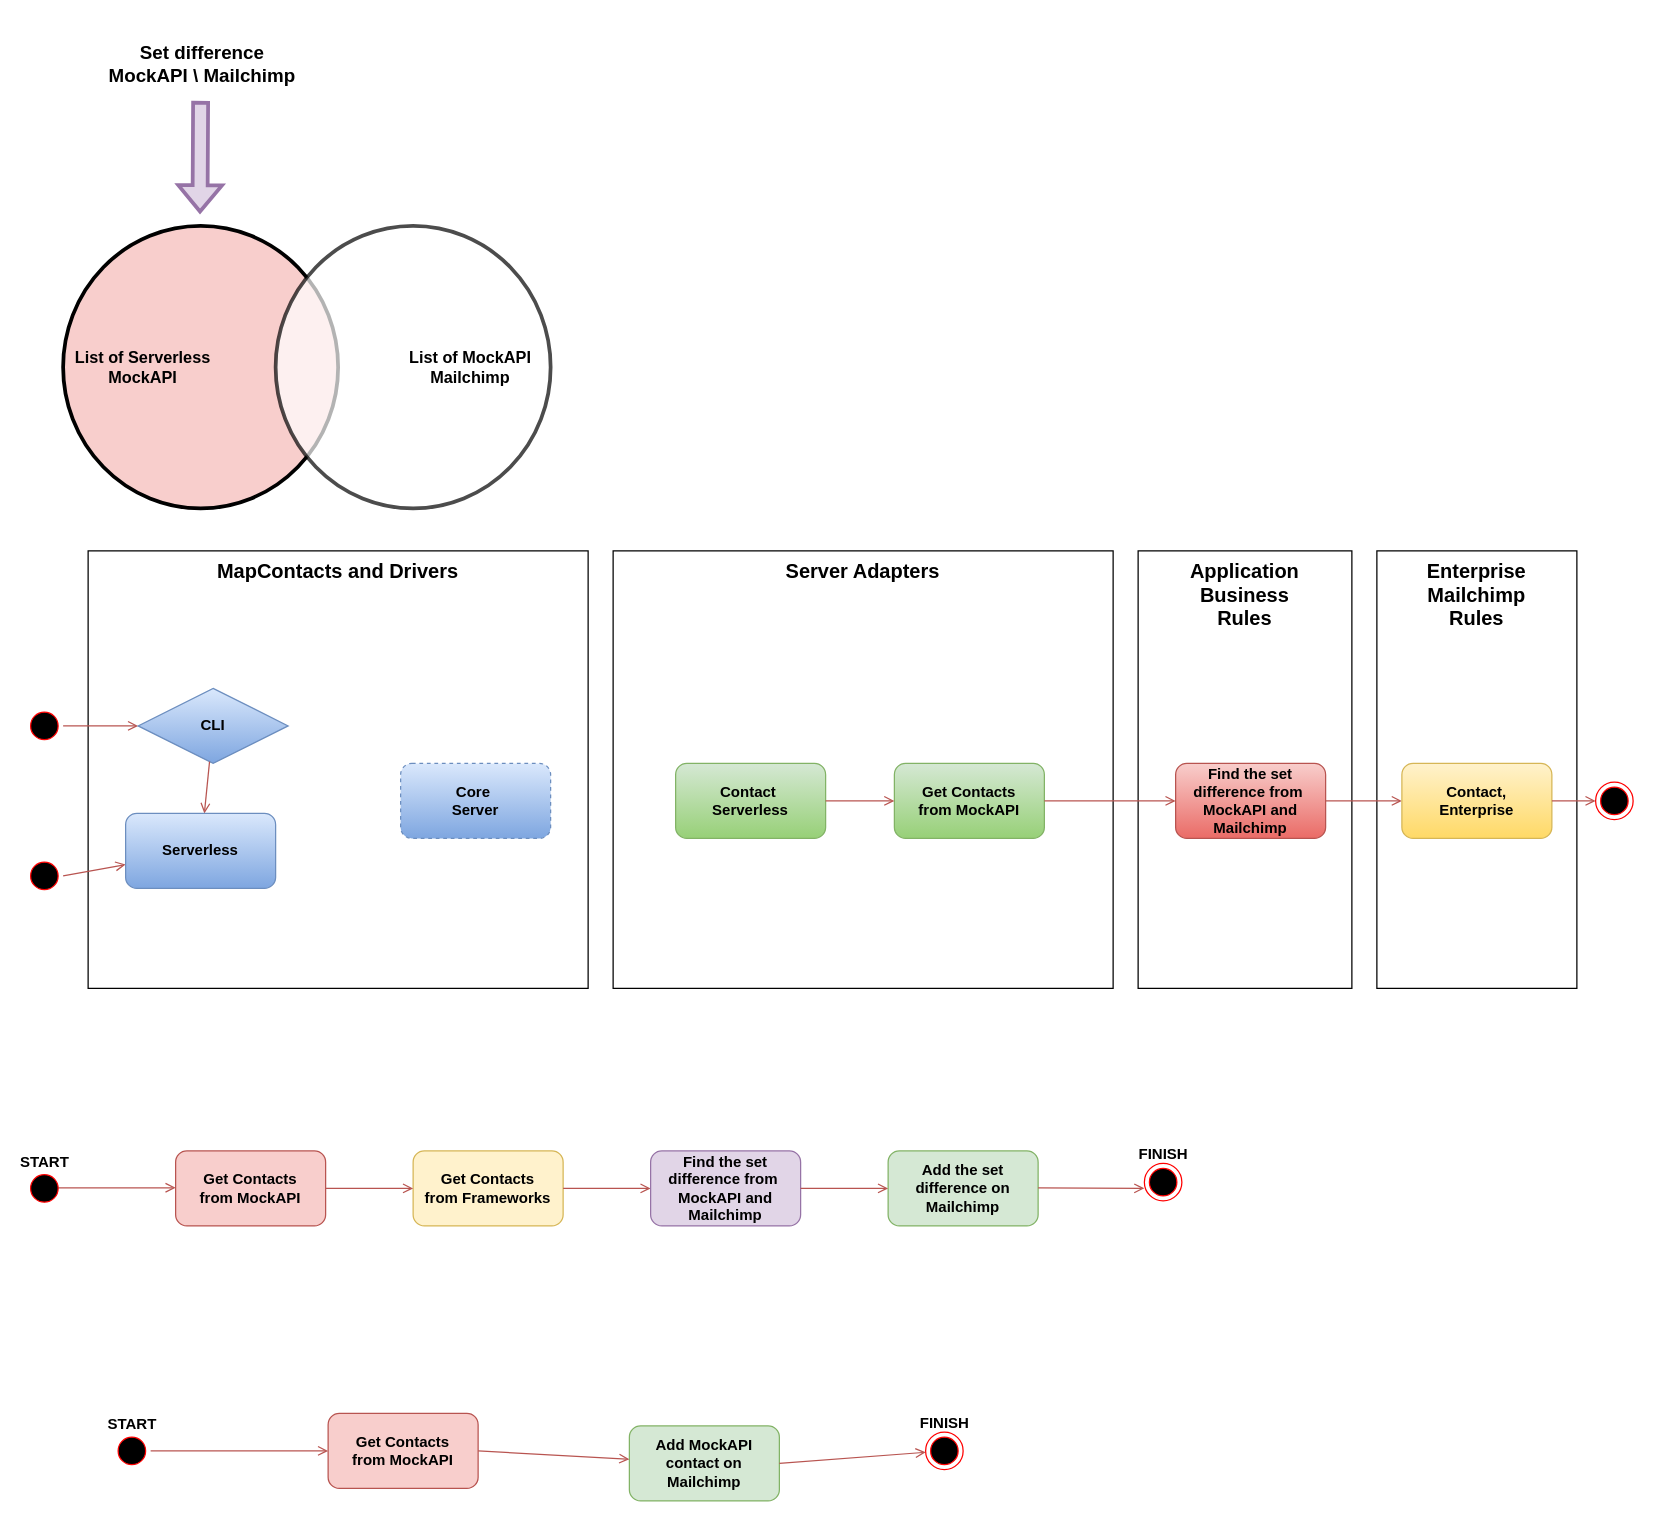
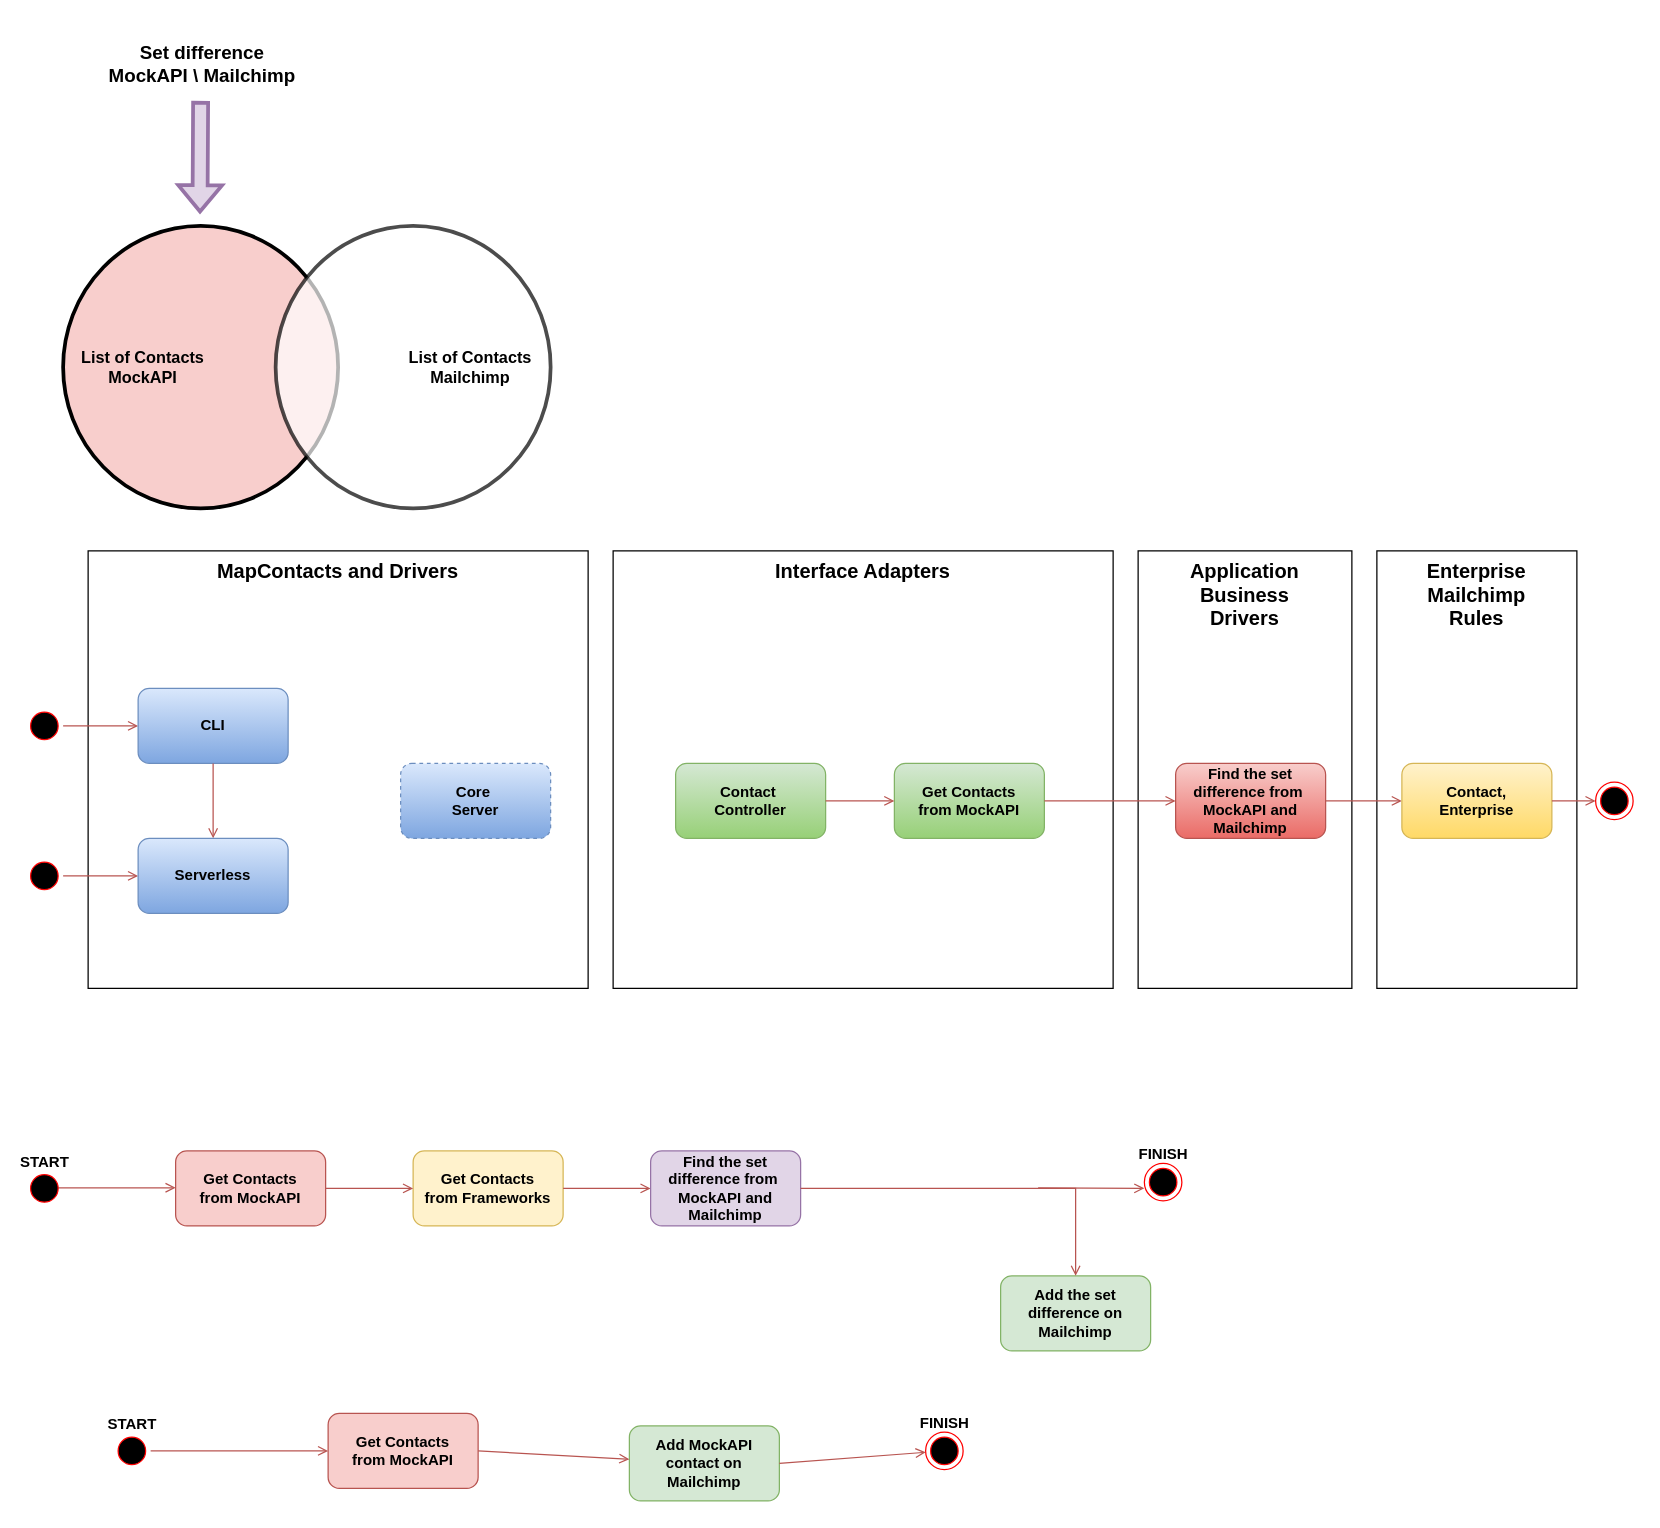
(143, 367) -> (143, 367)
(471, 367) -> (471, 367)
(863, 571) -> (863, 571)
(1245, 595) -> (1245, 595)
(213, 726) -> (213, 726)
(751, 801) -> (751, 801)
(201, 851) -> (213, 876)
(963, 1188) -> (1076, 1313)
